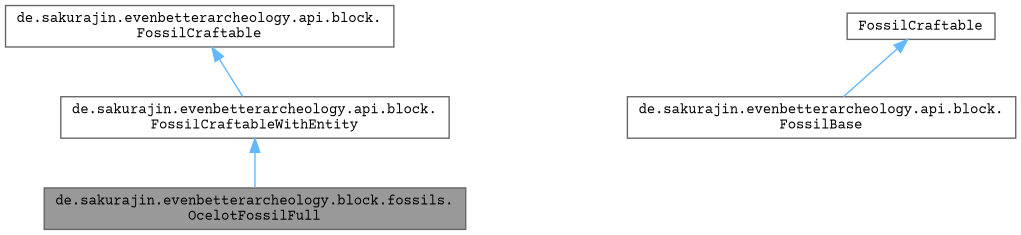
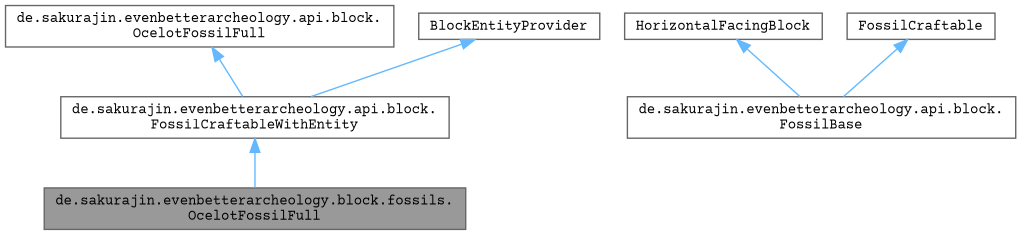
(200, 26) -> (200, 26)
none -> (509, 26)
none -> (723, 26)
